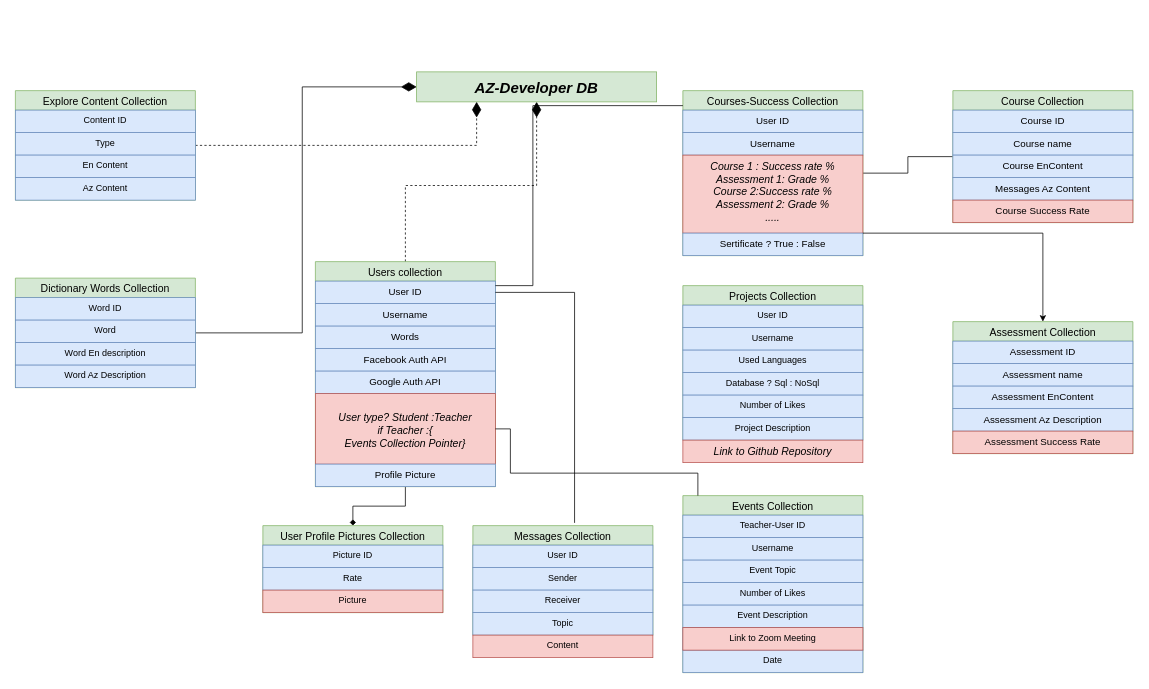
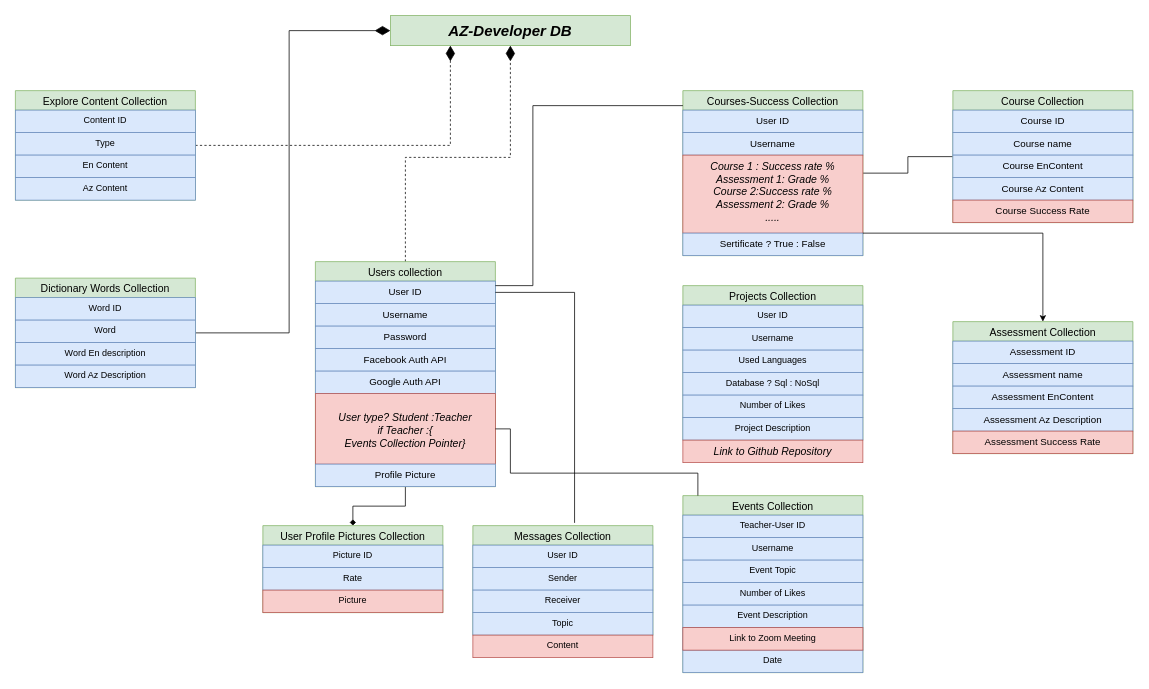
(537, 87) -> (510, 30)
(1043, 188) -> (1043, 188)
(405, 337) -> (405, 337)
